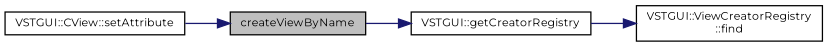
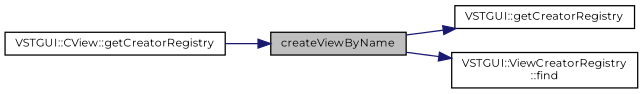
(95, 23) -> (115, 44)
(607, 23) -> (423, 54)
